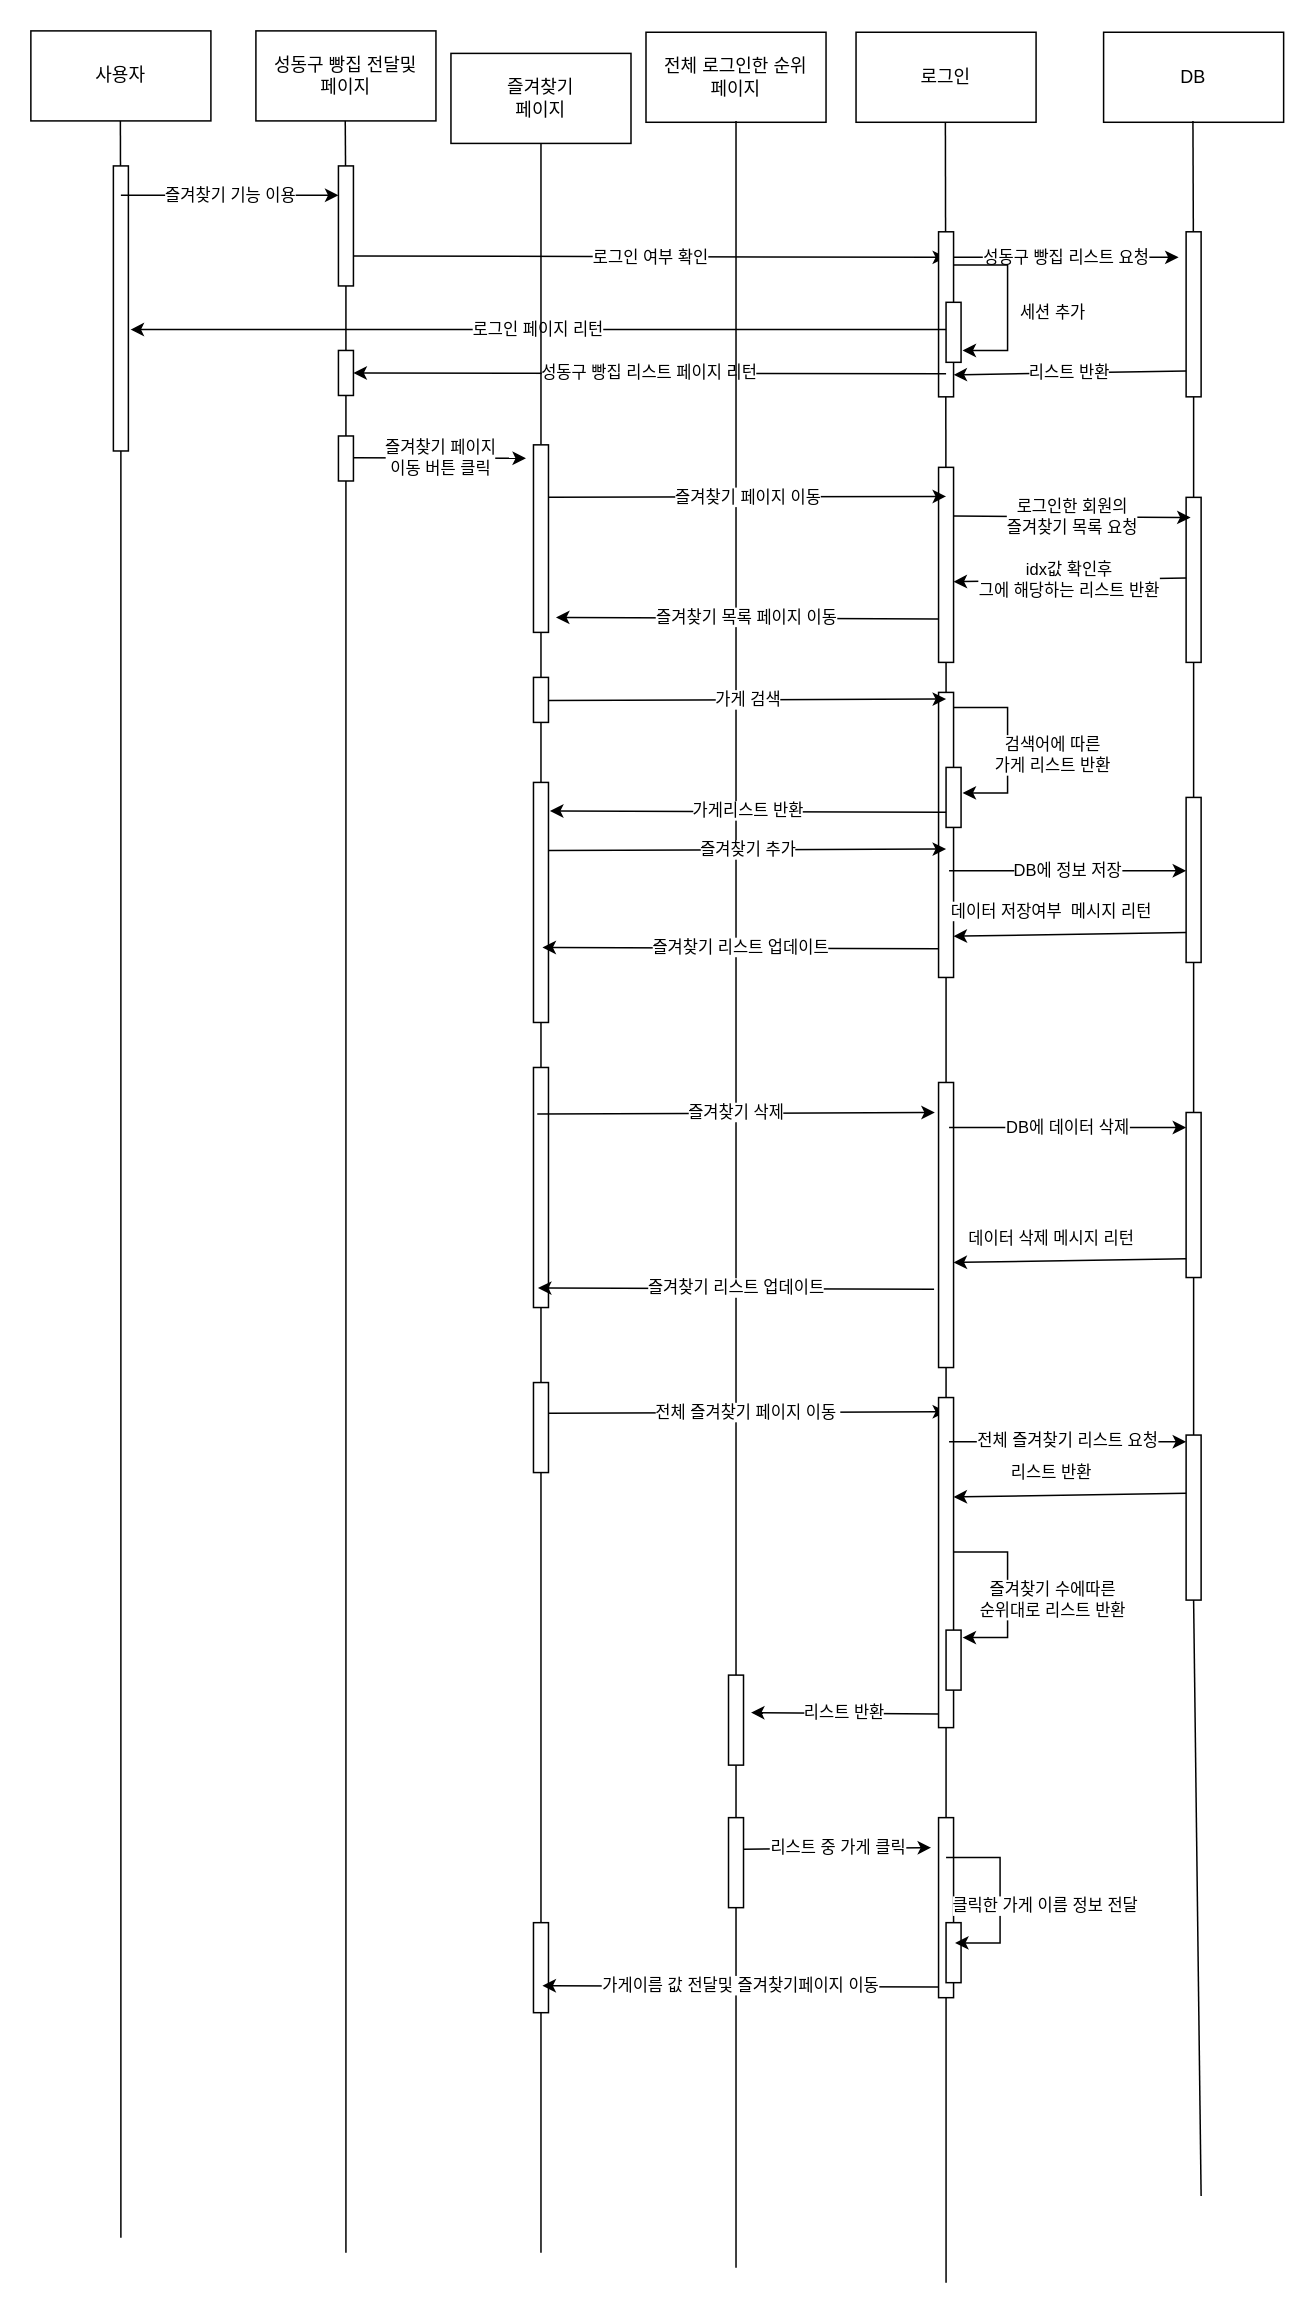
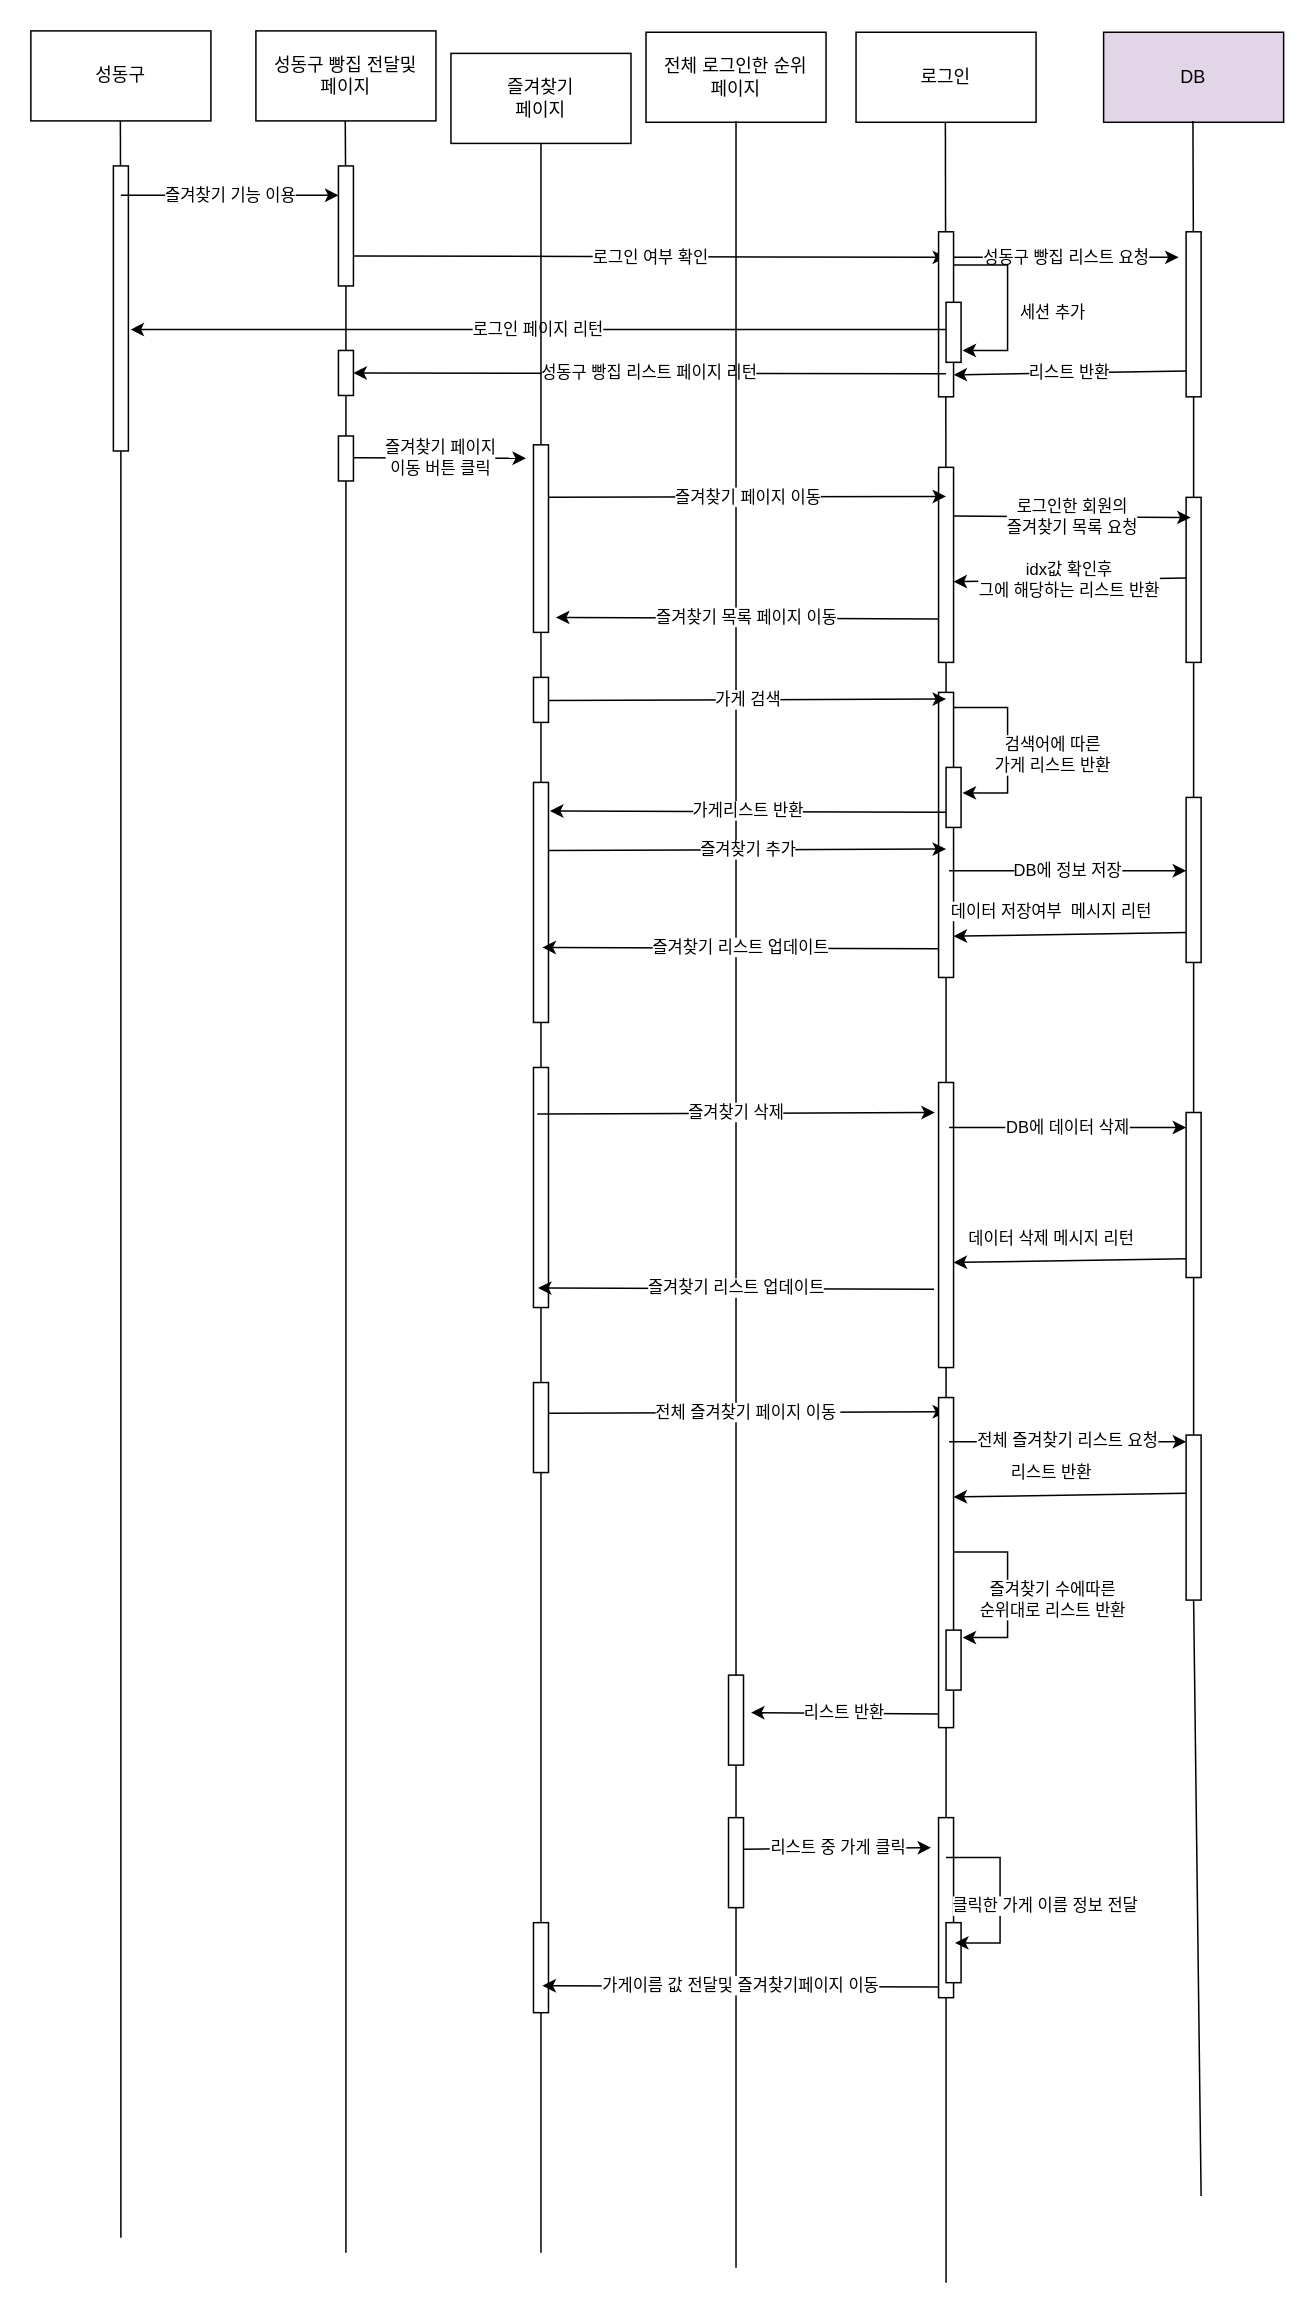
(121, 76) -> (121, 76)
(1193, 77) -> (1193, 77)
